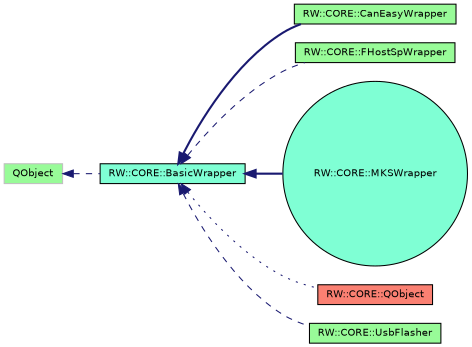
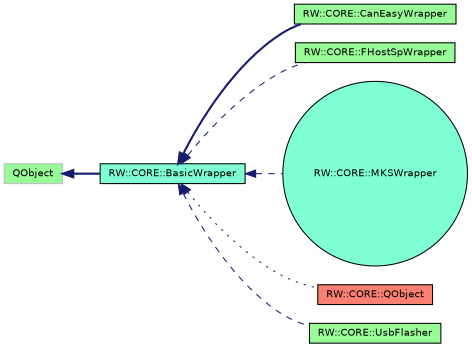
(87, 174) -> (87, 174)
(269, 174) -> (269, 174)
